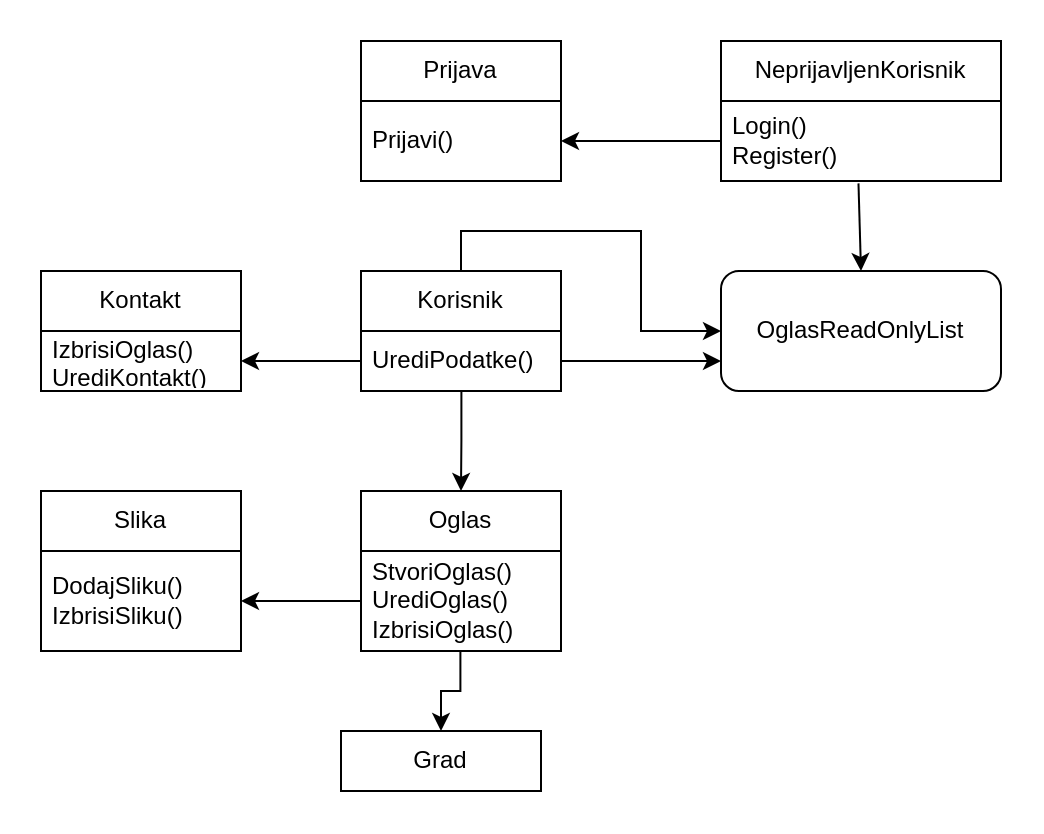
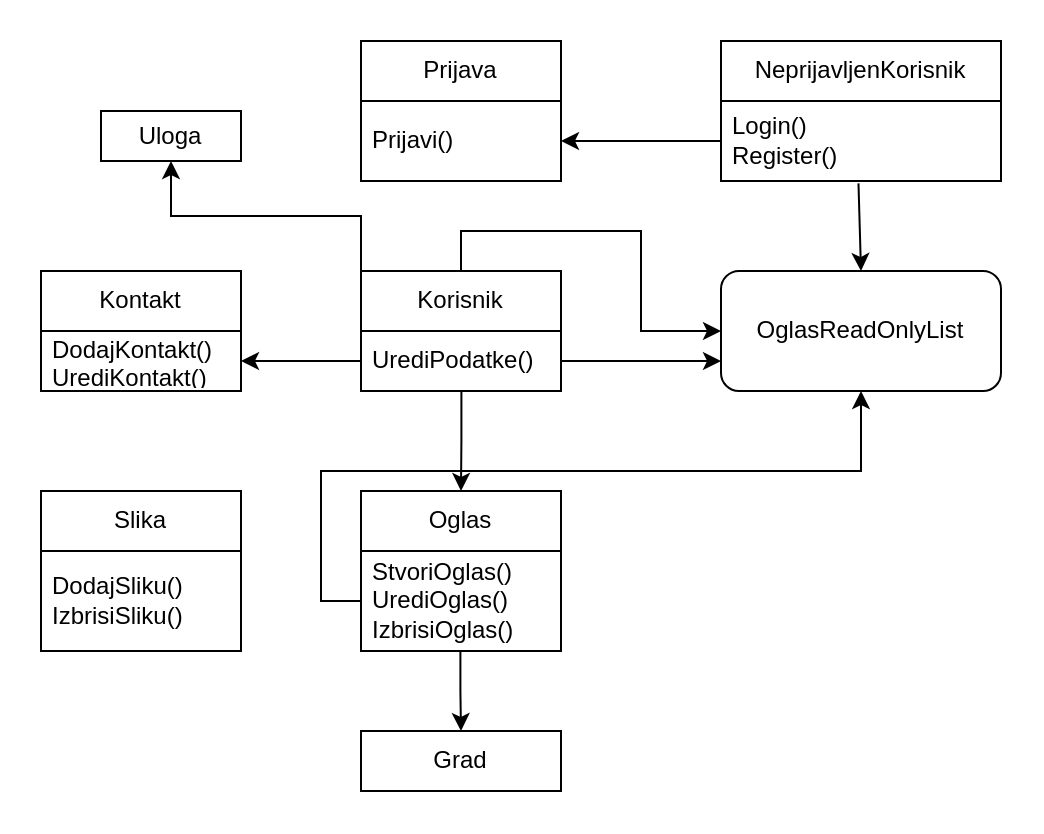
none -> (171, 136)
none -> (273, 216)
(143, 361) -> (143, 361)
(289, 601) -> (558, 471)
(441, 761) -> (461, 761)
